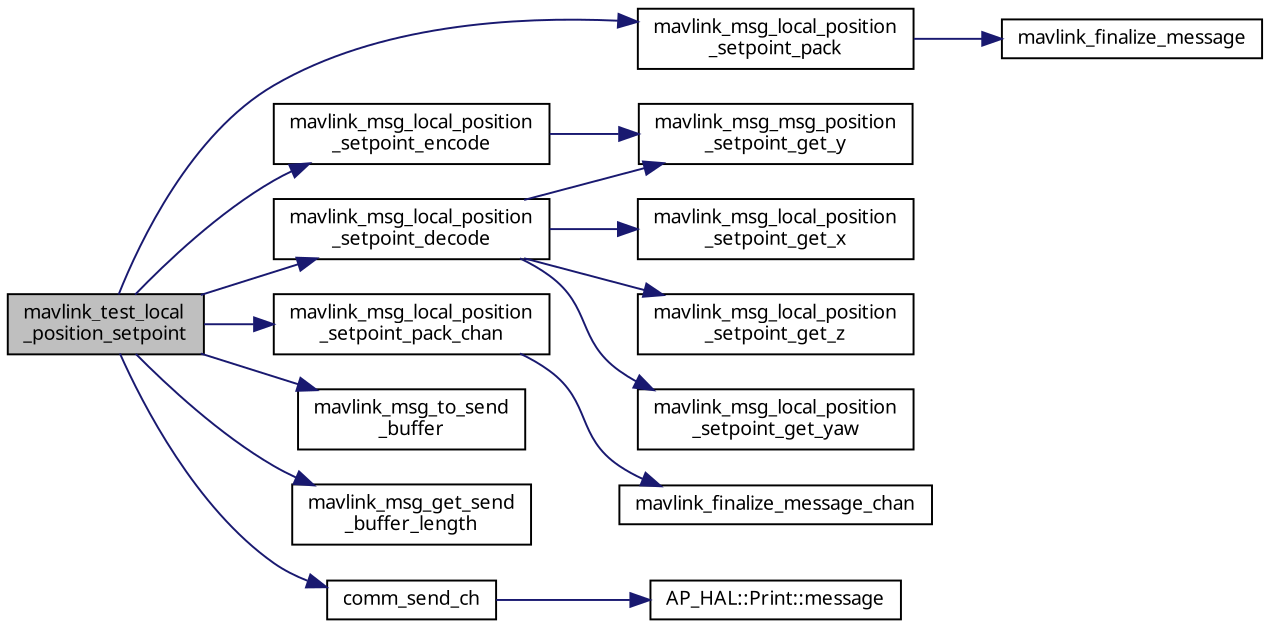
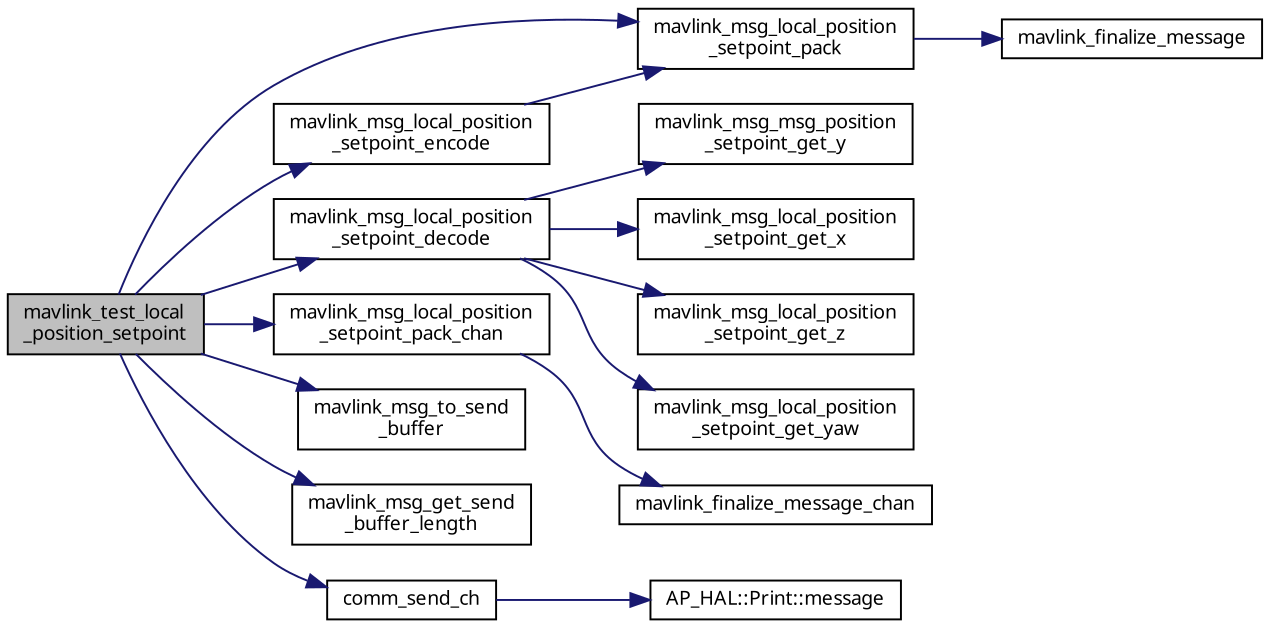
(584, 134) -> (584, 89)
